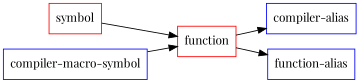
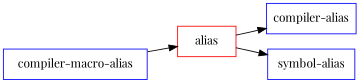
(75, 19) -> none
(207, 41) -> (207, 41)
(75, 64) -> (75, 64)
(311, 64) -> (311, 64)
